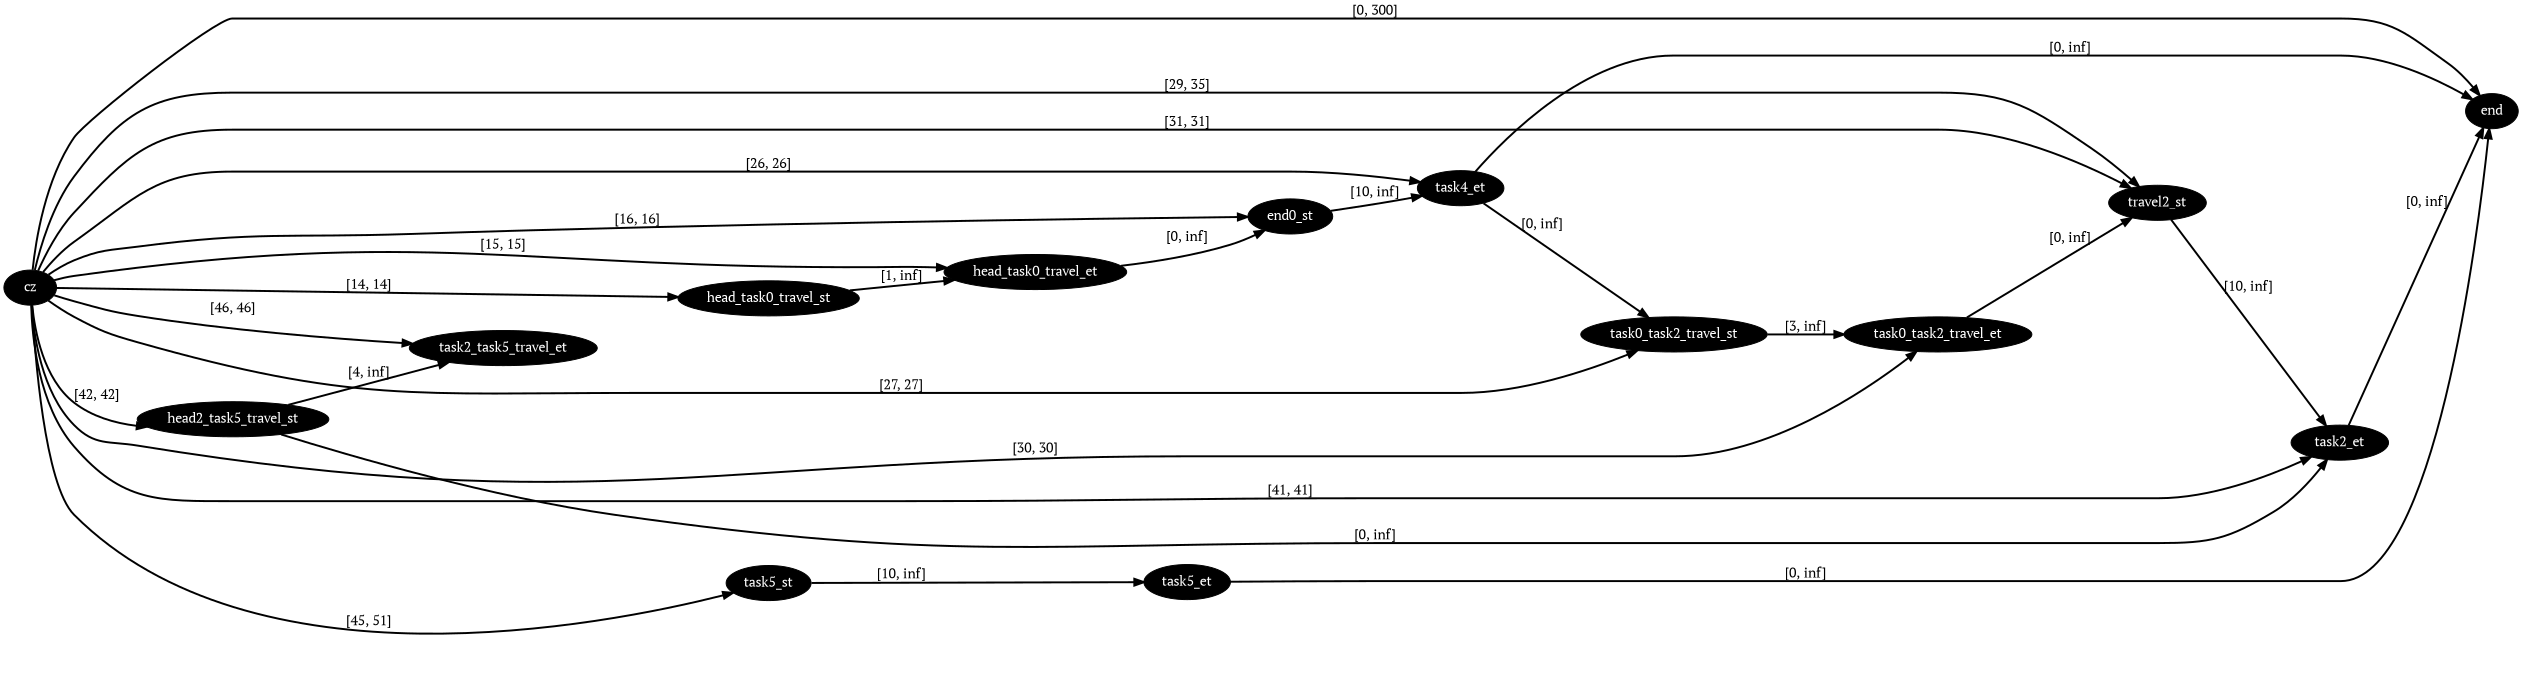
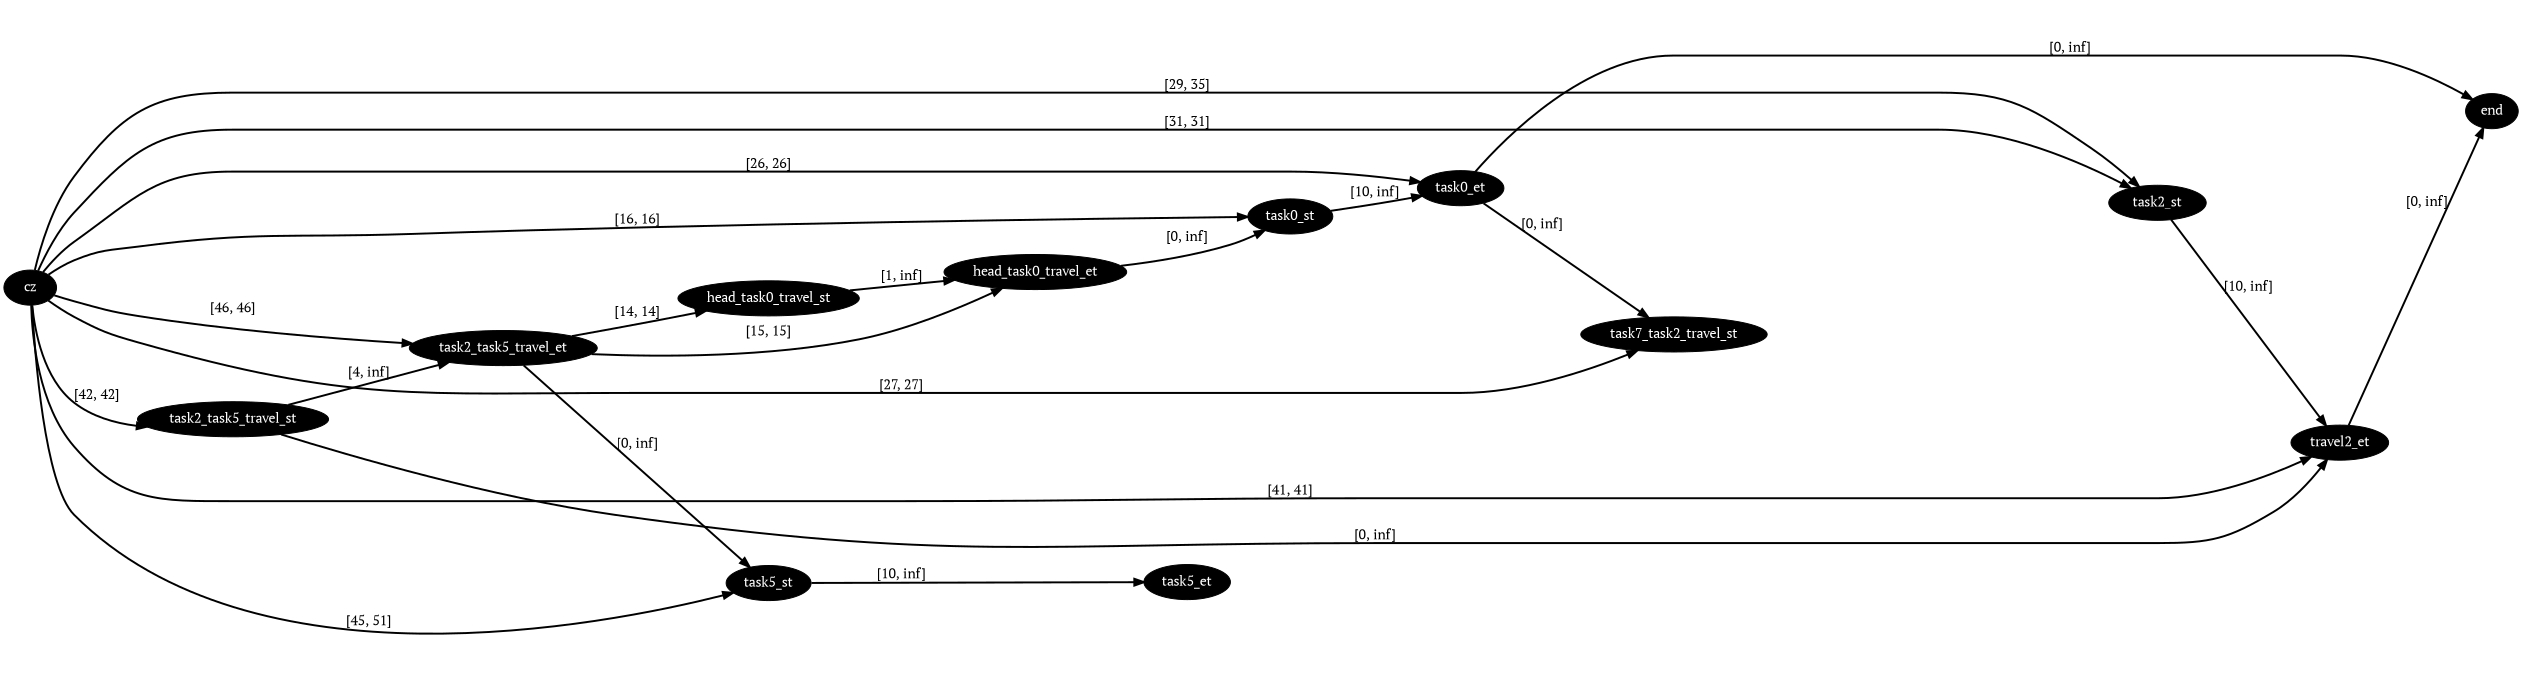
(1194, 19) -> none
(1461, 188) -> (1461, 188)
(2157, 203) -> (2157, 203)
(1290, 216) -> (1290, 216)
(495, 255) -> (797, 349)
(362, 292) -> (634, 325)
(1674, 334) -> (1674, 334)
(1938, 334) -> none
(233, 419) -> (233, 419)
(2340, 443) -> (2340, 443)
none -> (633, 463)
(2027, 581) -> none
